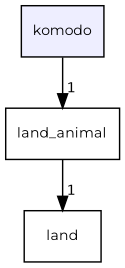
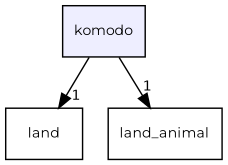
(63, 178) -> (78, 77)
